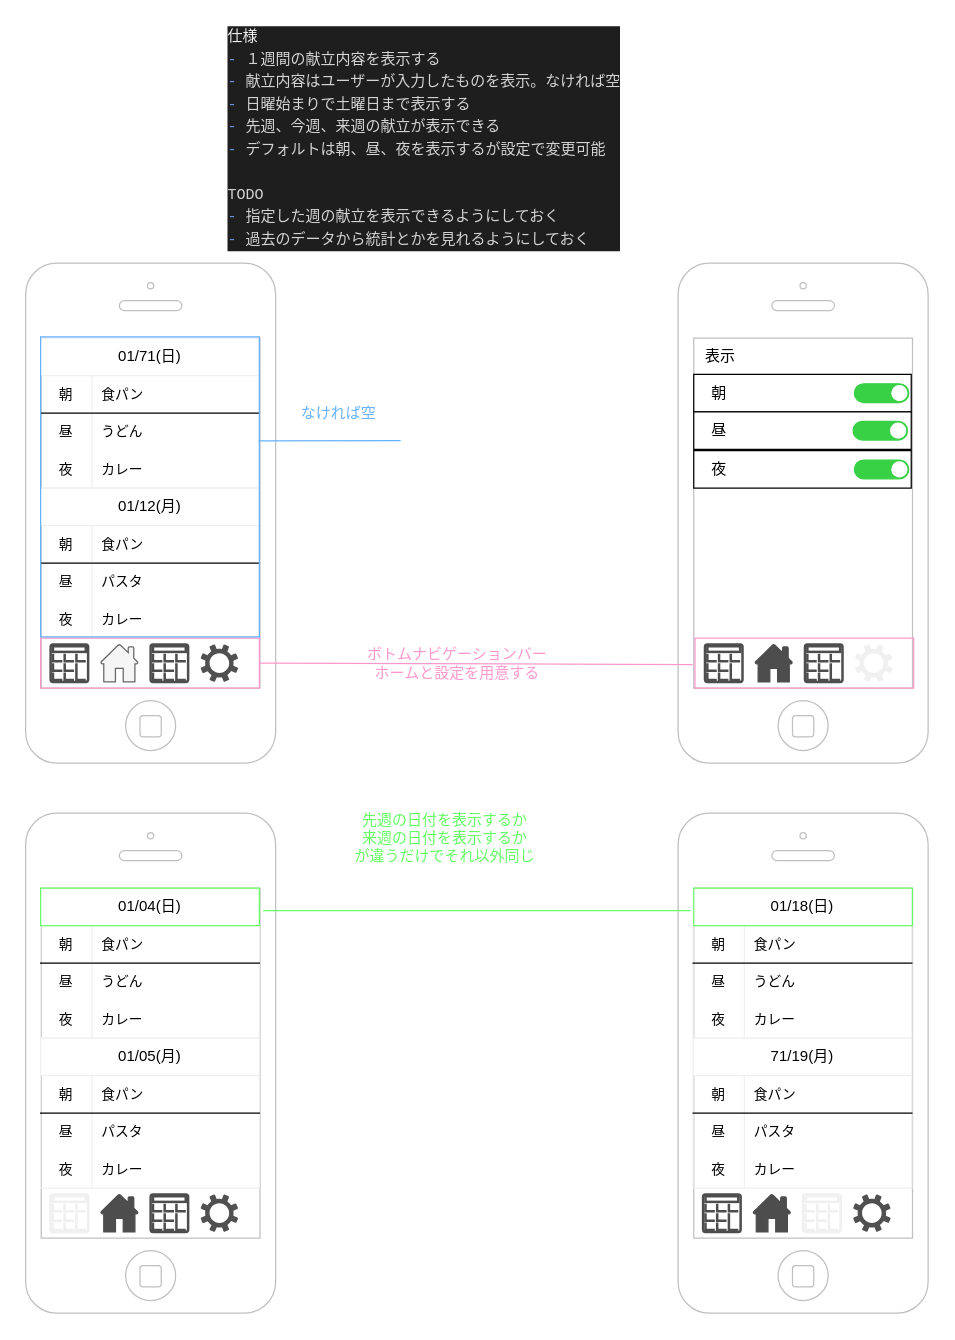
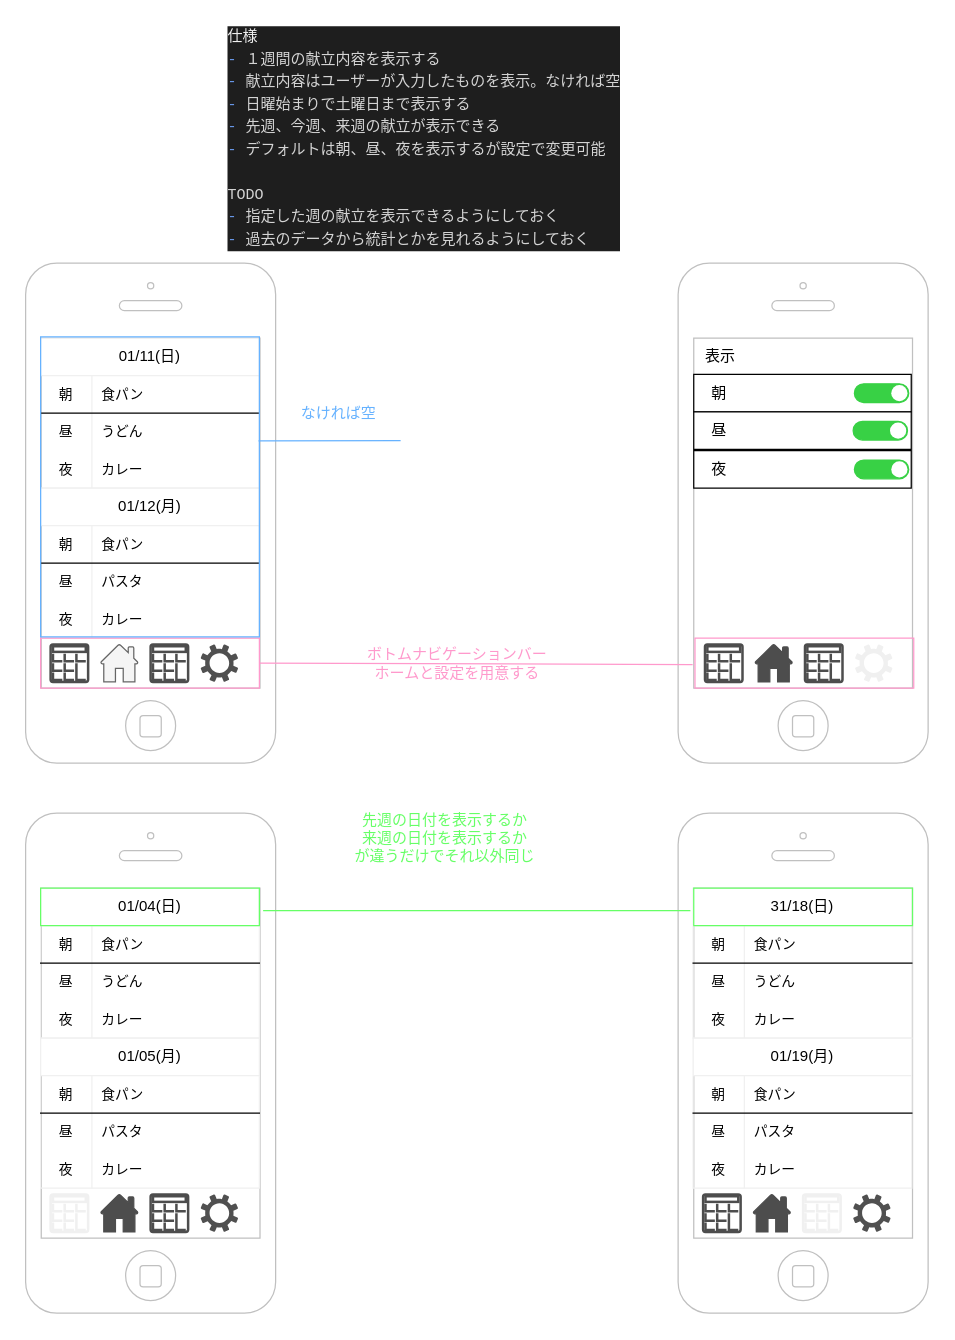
(150, 357) -> (150, 357)
(803, 907) -> (803, 907)
(803, 1057) -> (803, 1057)
